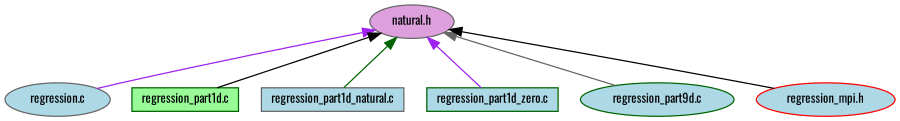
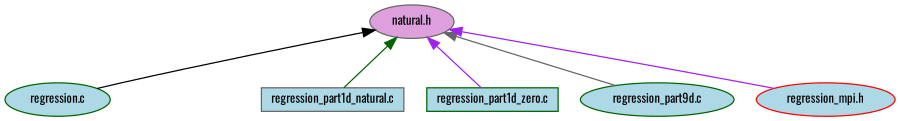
(230, 59) -> (230, 59)
(618, 60) -> (618, 60)
(58, 100) -> (58, 100)
(185, 100) -> none
